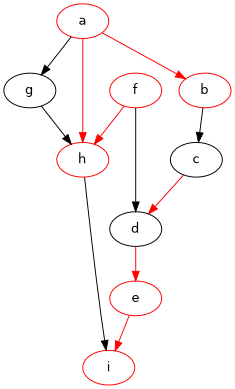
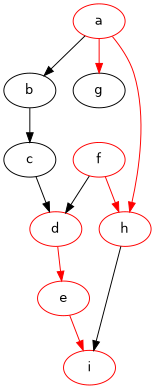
(59, 52) -> (99, 51)
(139, 53) -> (68, 52)
(205, 90) -> (30, 90)
(53, 121) -> none
(169, 191) -> (41, 190)
(136, 229) -> (56, 229)
